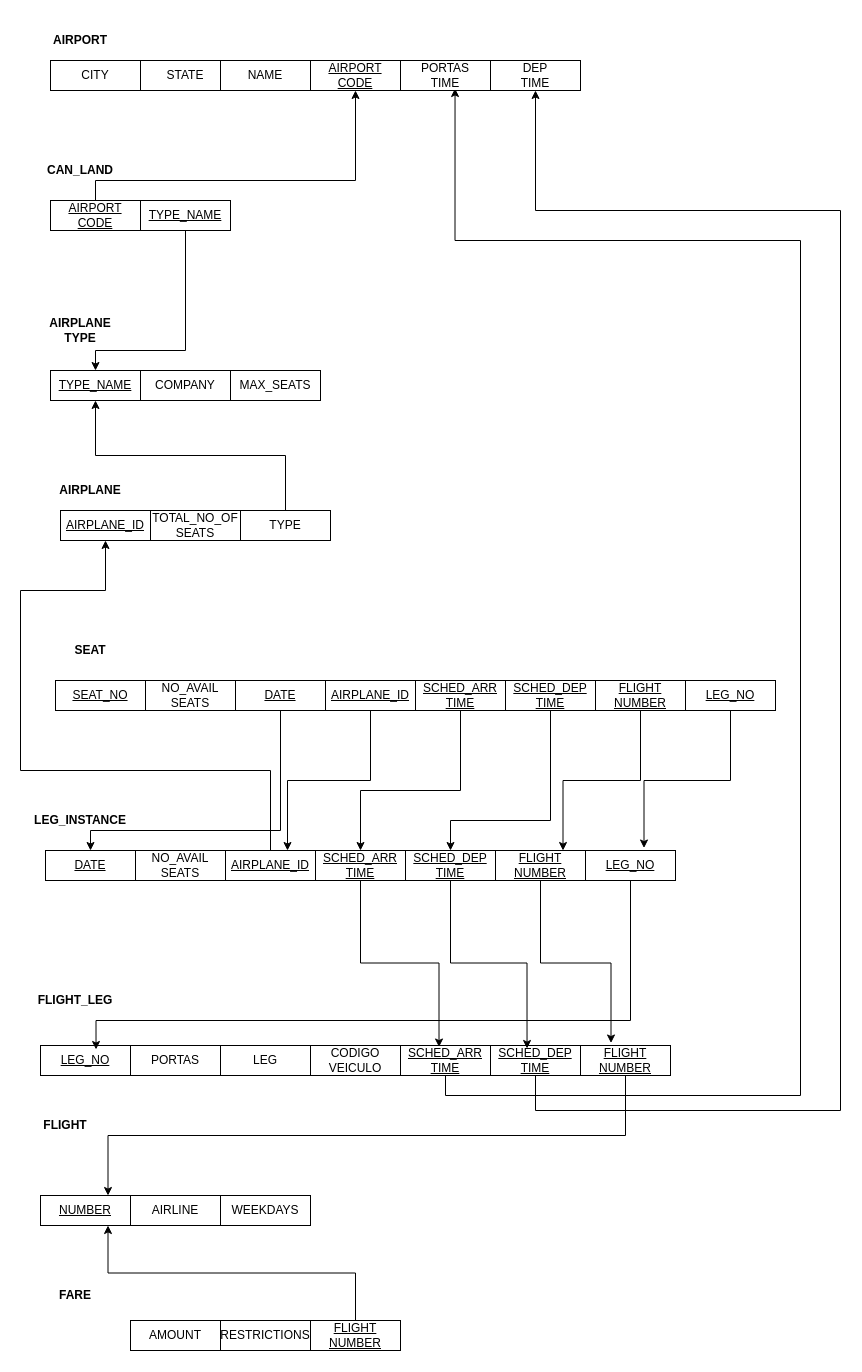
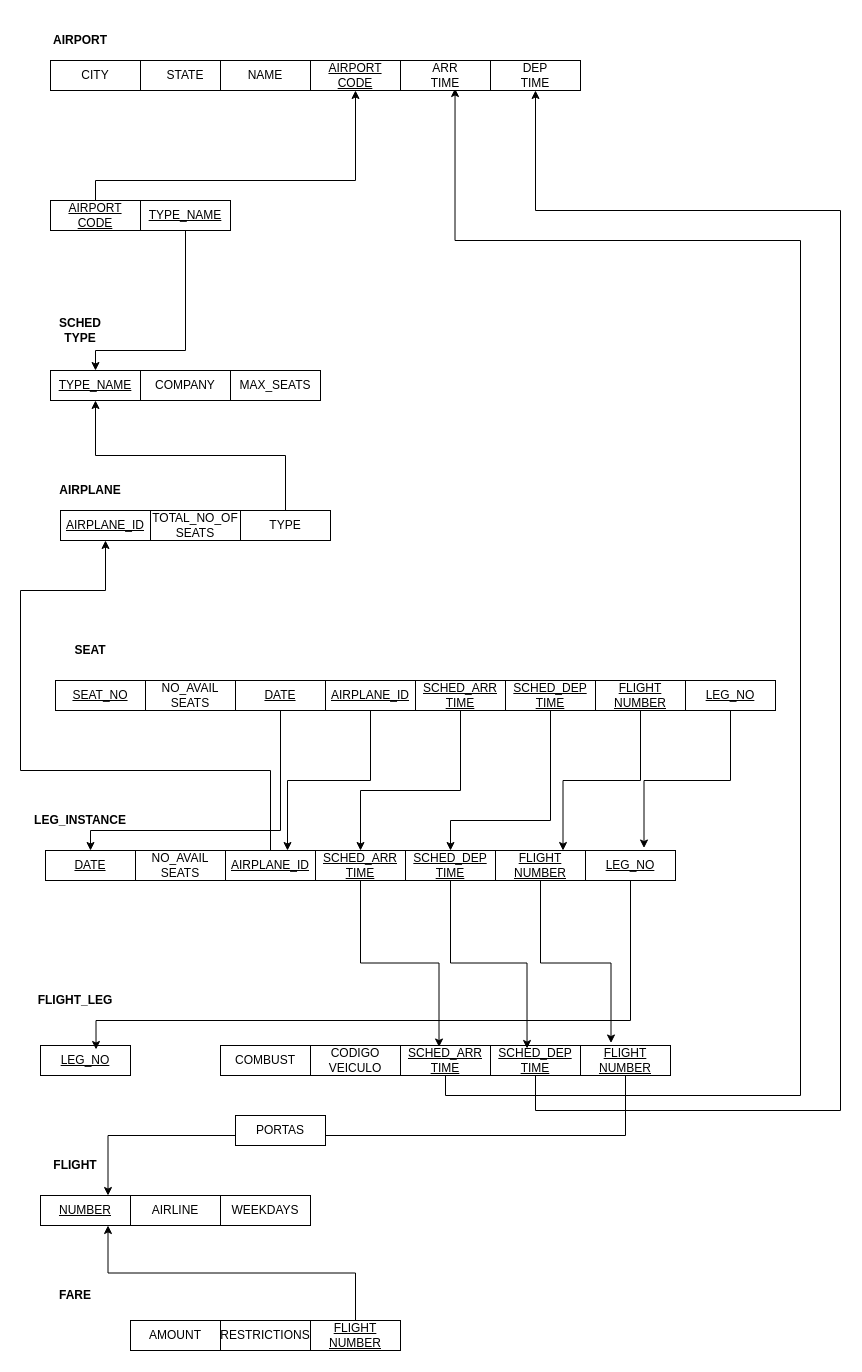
(446, 76) -> (446, 76)
(81, 171) -> none
(81, 331) -> (81, 331)
(176, 1061) -> (281, 1131)
(266, 1061) -> (266, 1061)
(66, 1126) -> (76, 1166)
